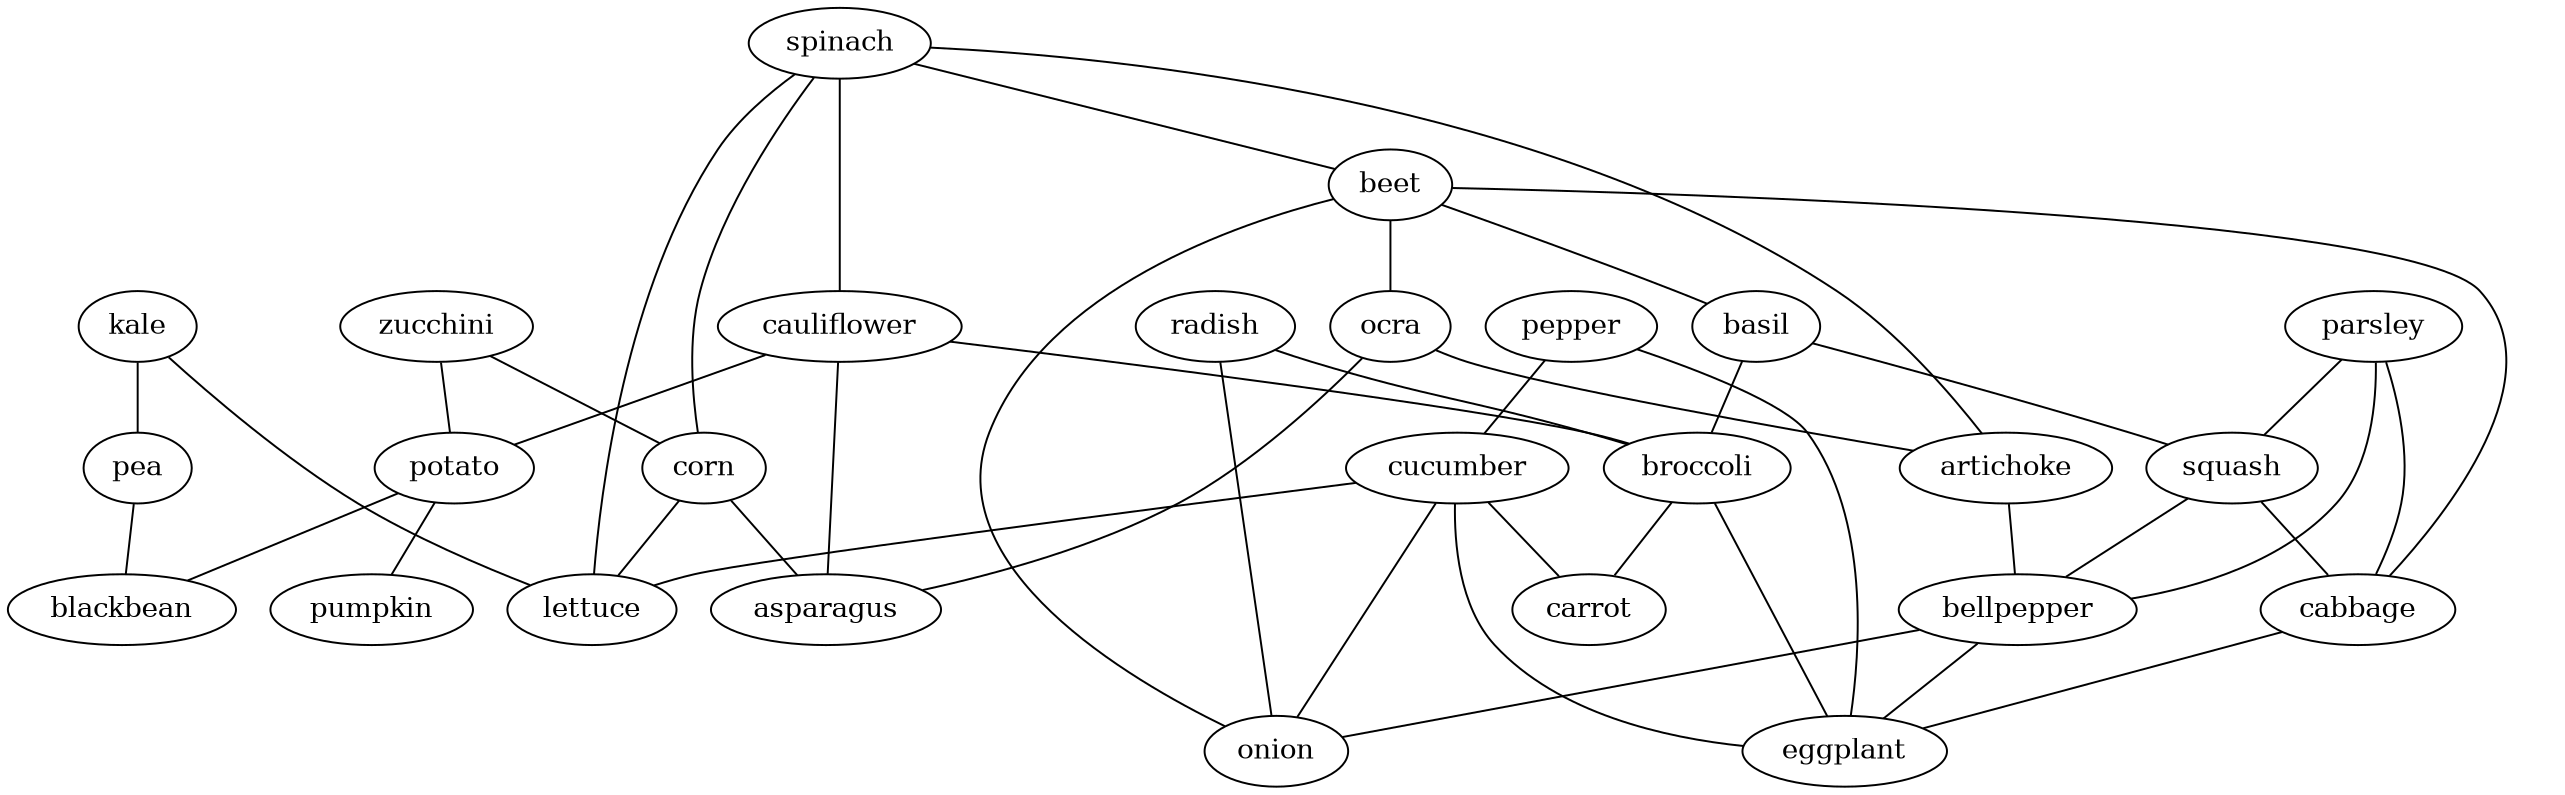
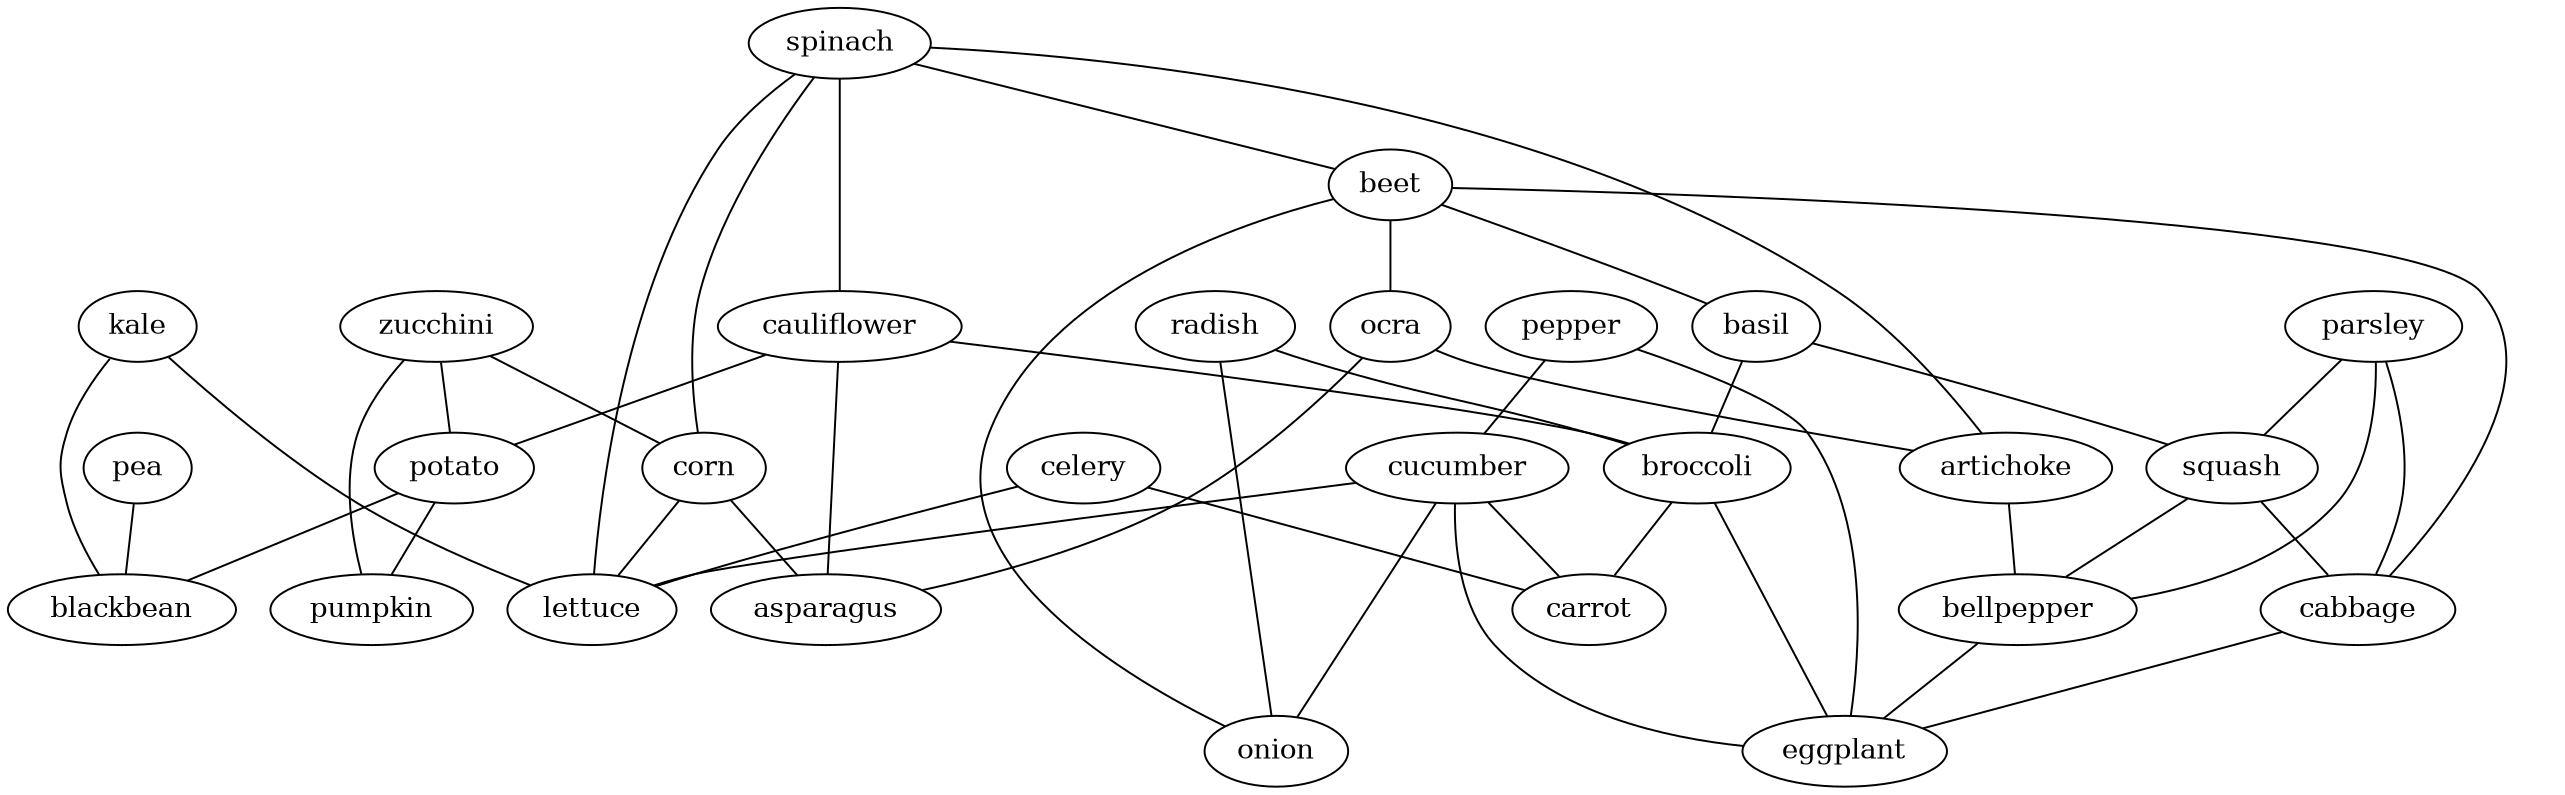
(138, 397) -> (61, 464)
none -> (352, 460)
none -> (1084, 468)
(1631, 683) -> none
